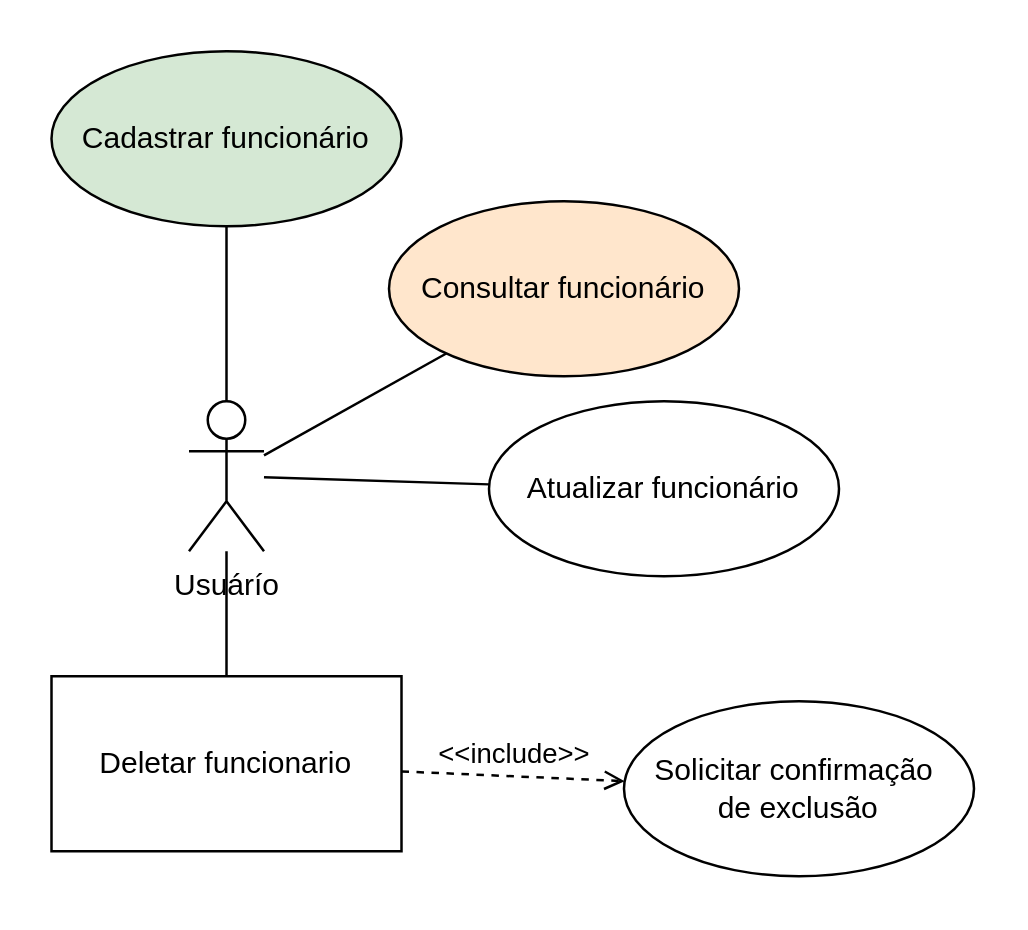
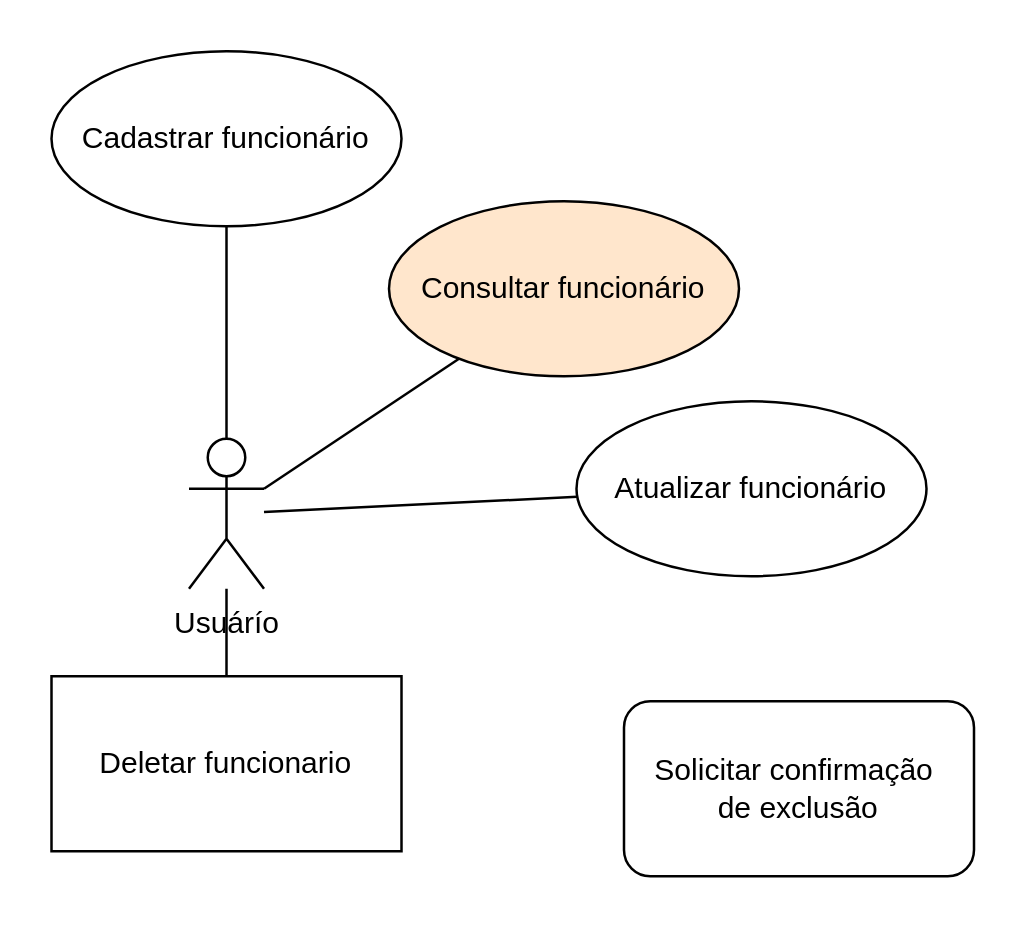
(226, 139) -> (226, 139)
(226, 476) -> (226, 514)
(664, 489) -> (751, 489)
(510, 776) -> none
(799, 789) -> (799, 789)
